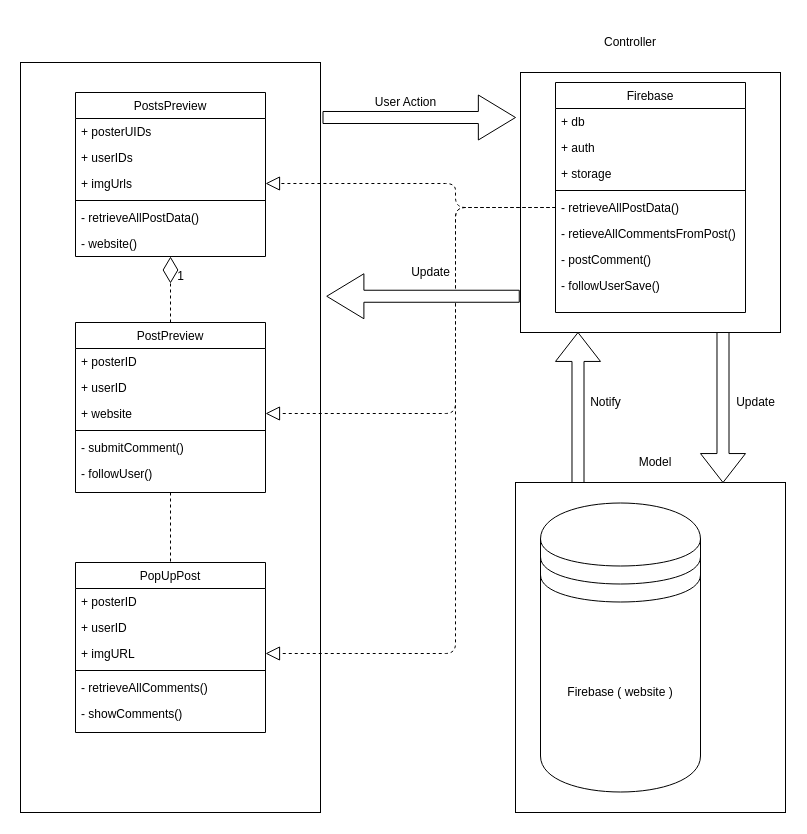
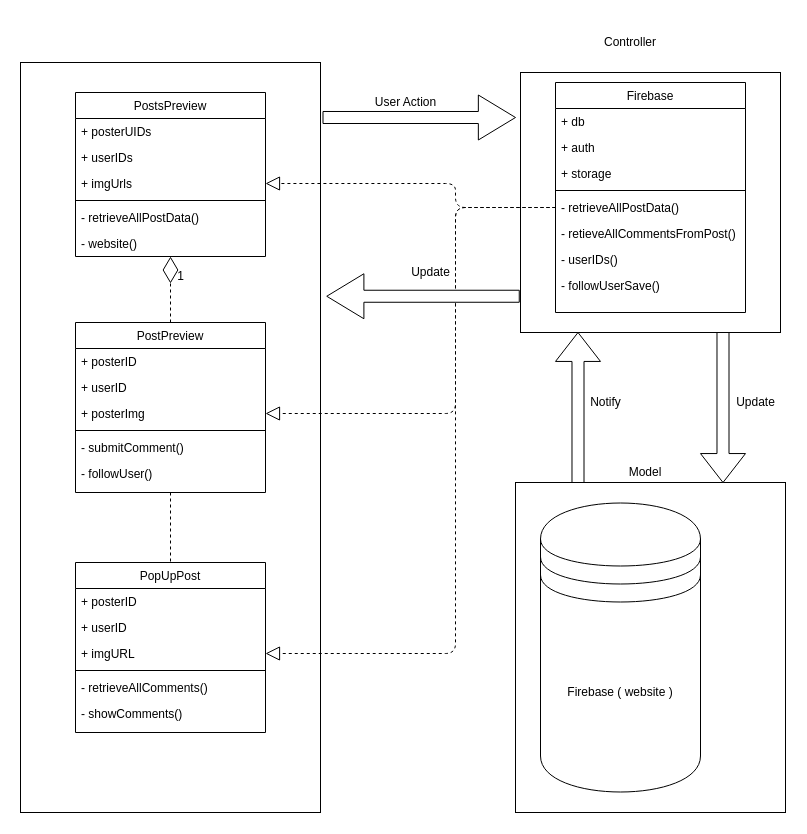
(610, 260) -> (596, 260)
(108, 414) -> (116, 414)
(656, 463) -> (646, 473)
